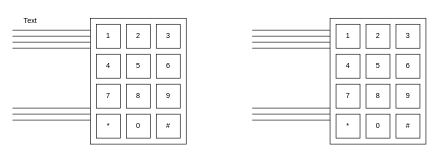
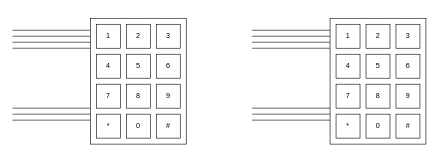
(30, 21) -> none
